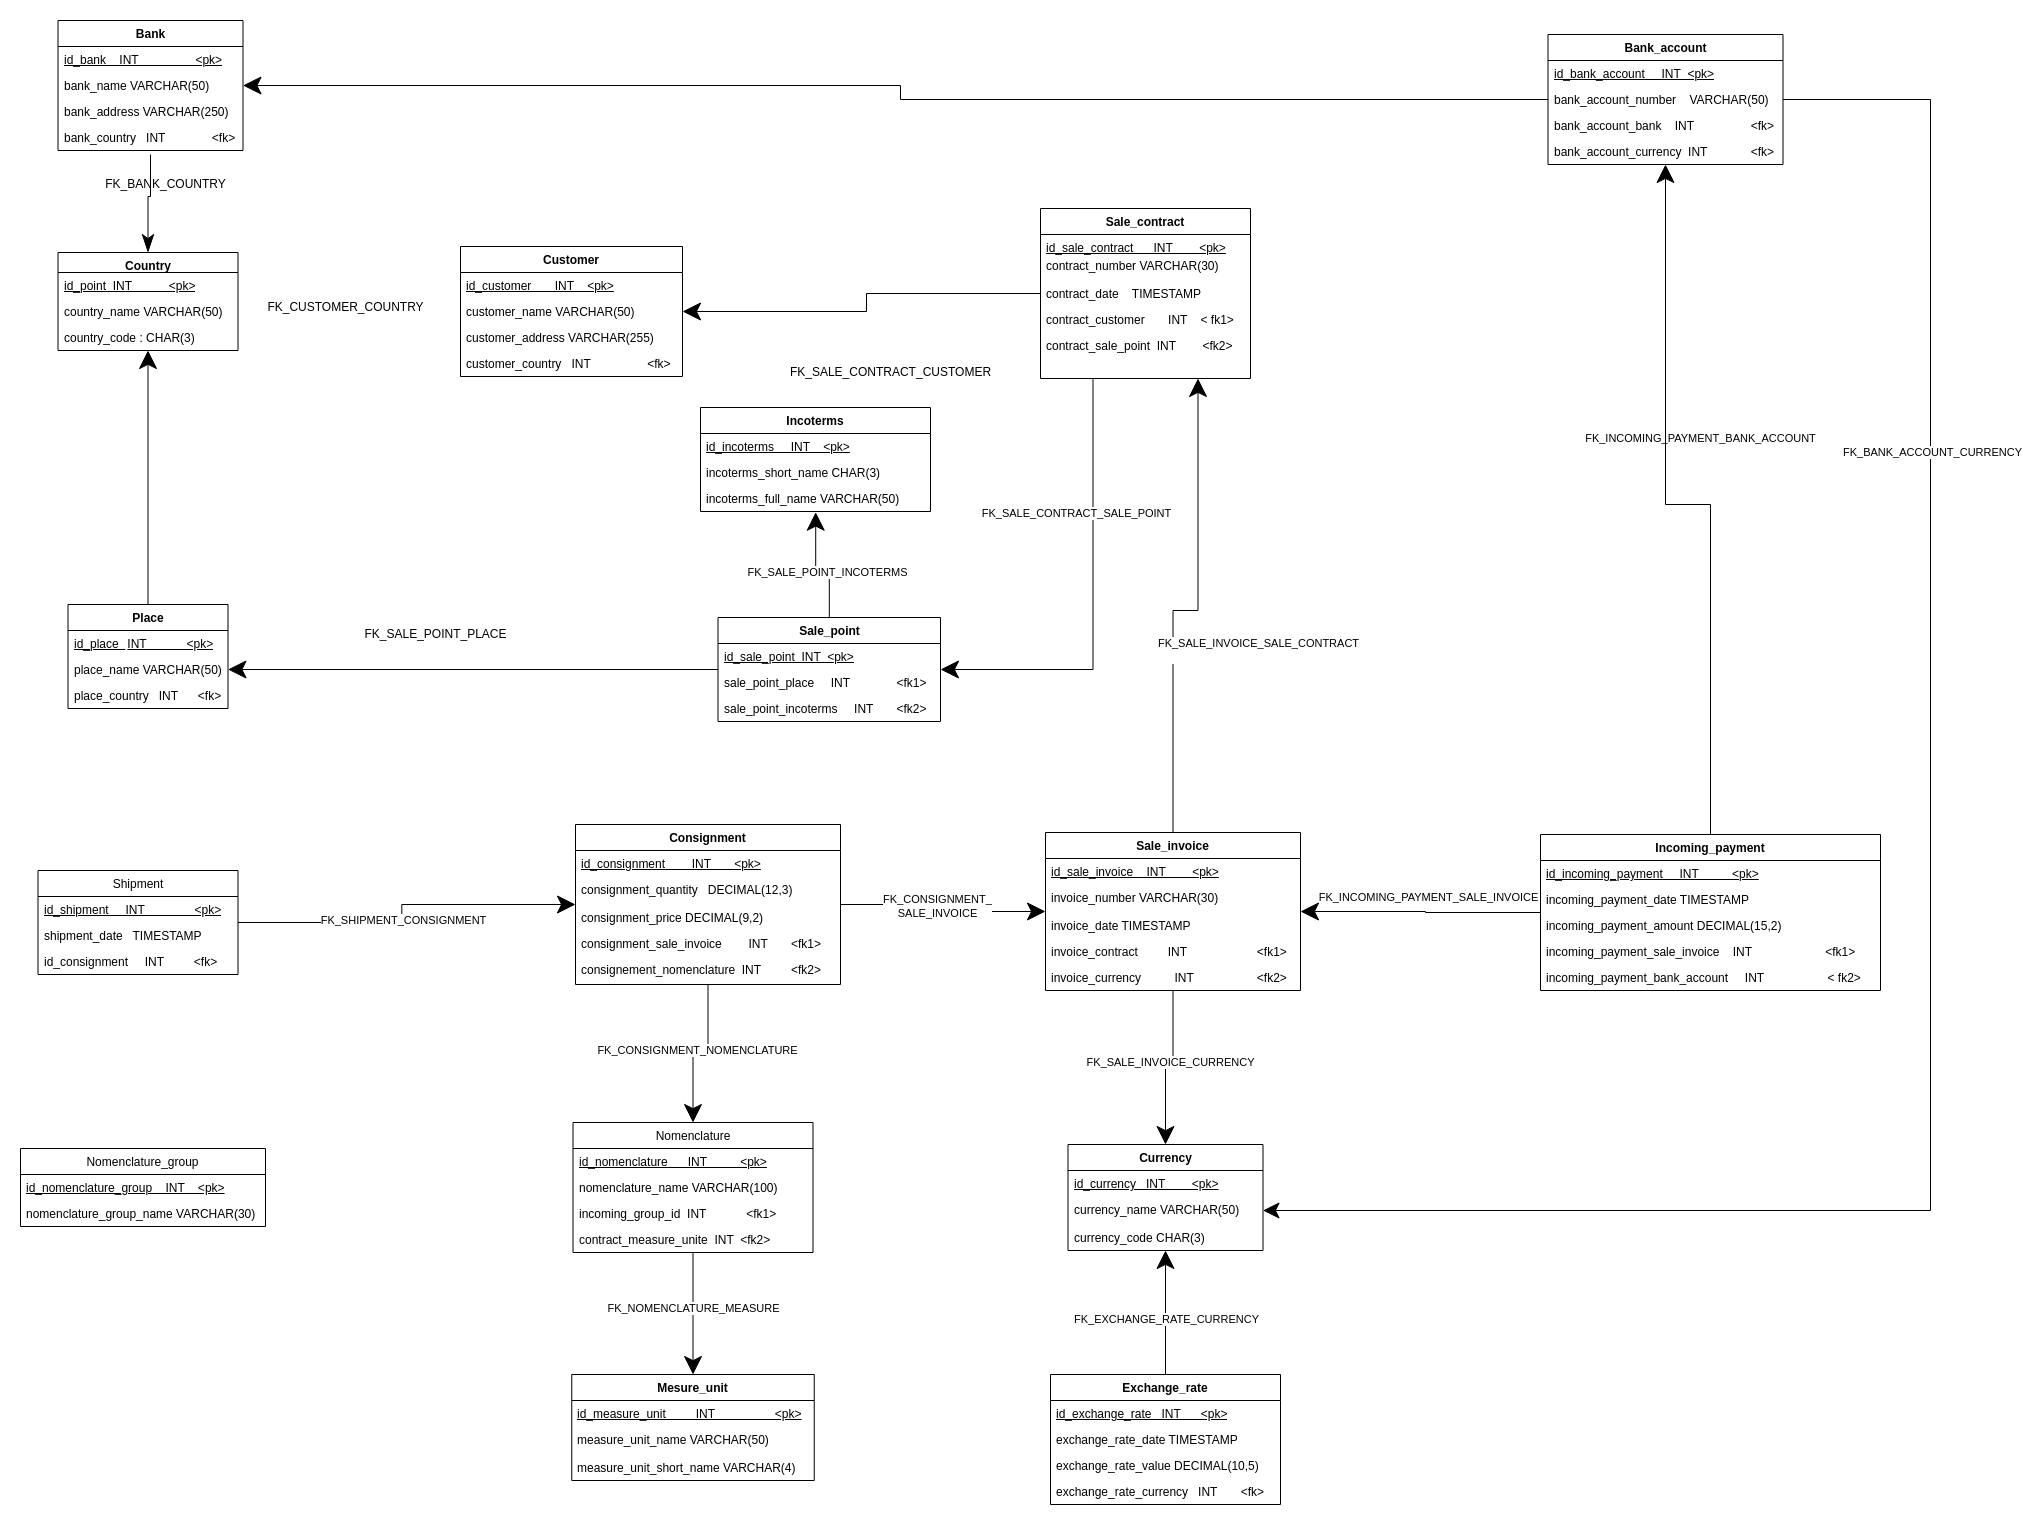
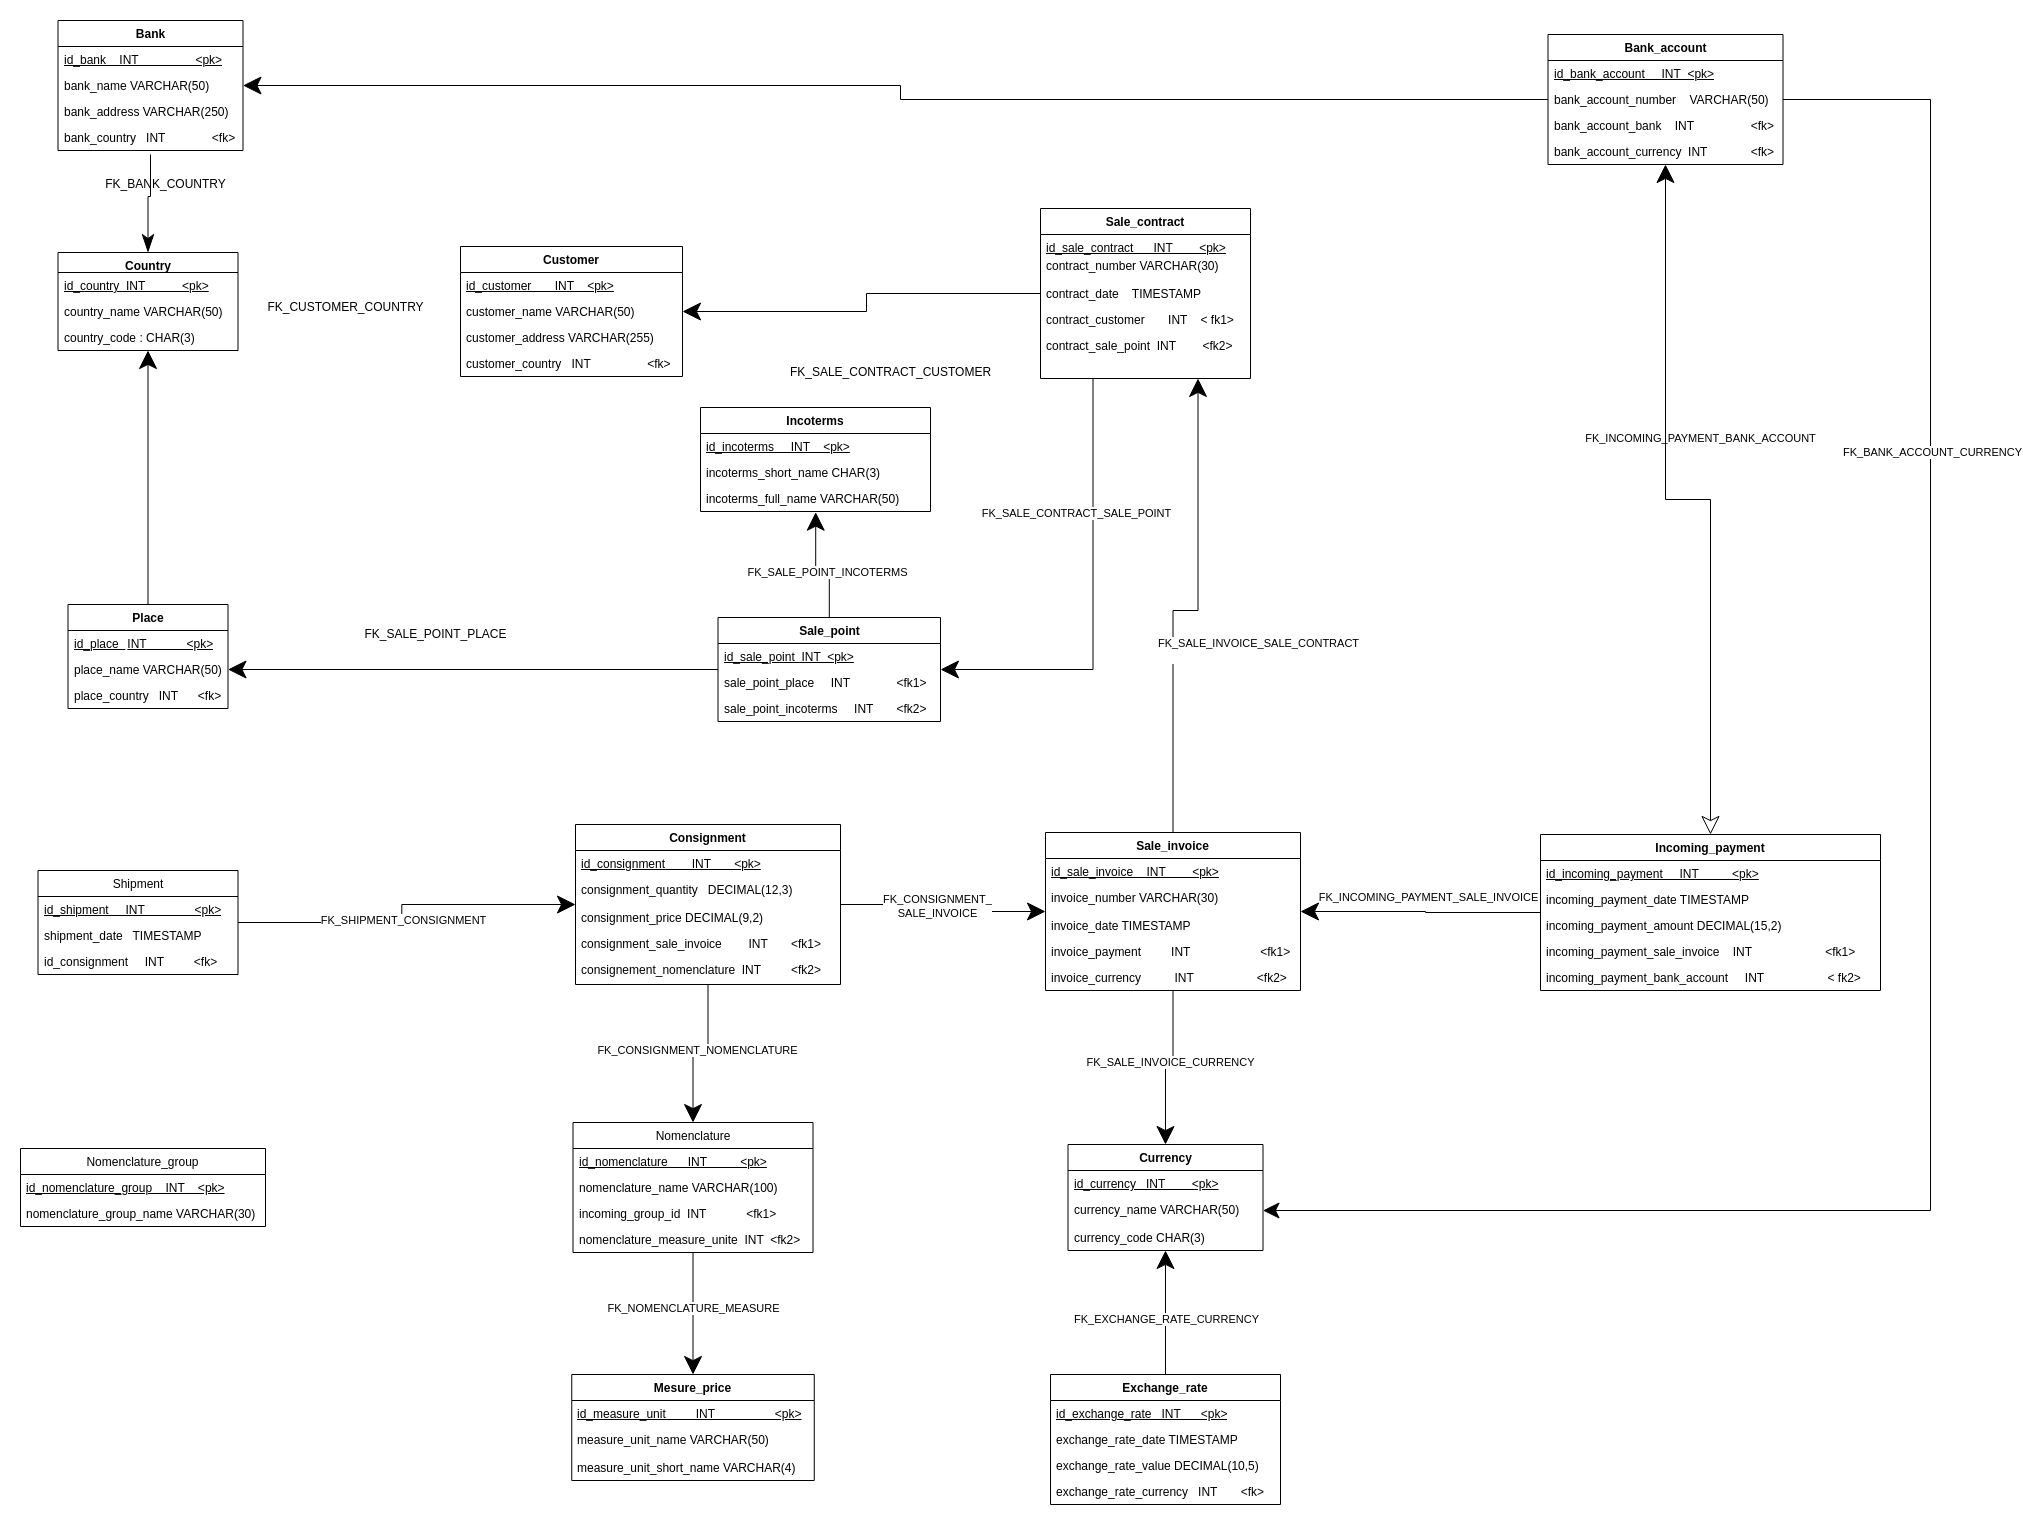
(146, 287) -> (150, 294)
(1711, 825) -> (1711, 819)
(1174, 960) -> (1174, 960)
(686, 1241) -> (695, 1248)
(693, 1389) -> (693, 1389)
